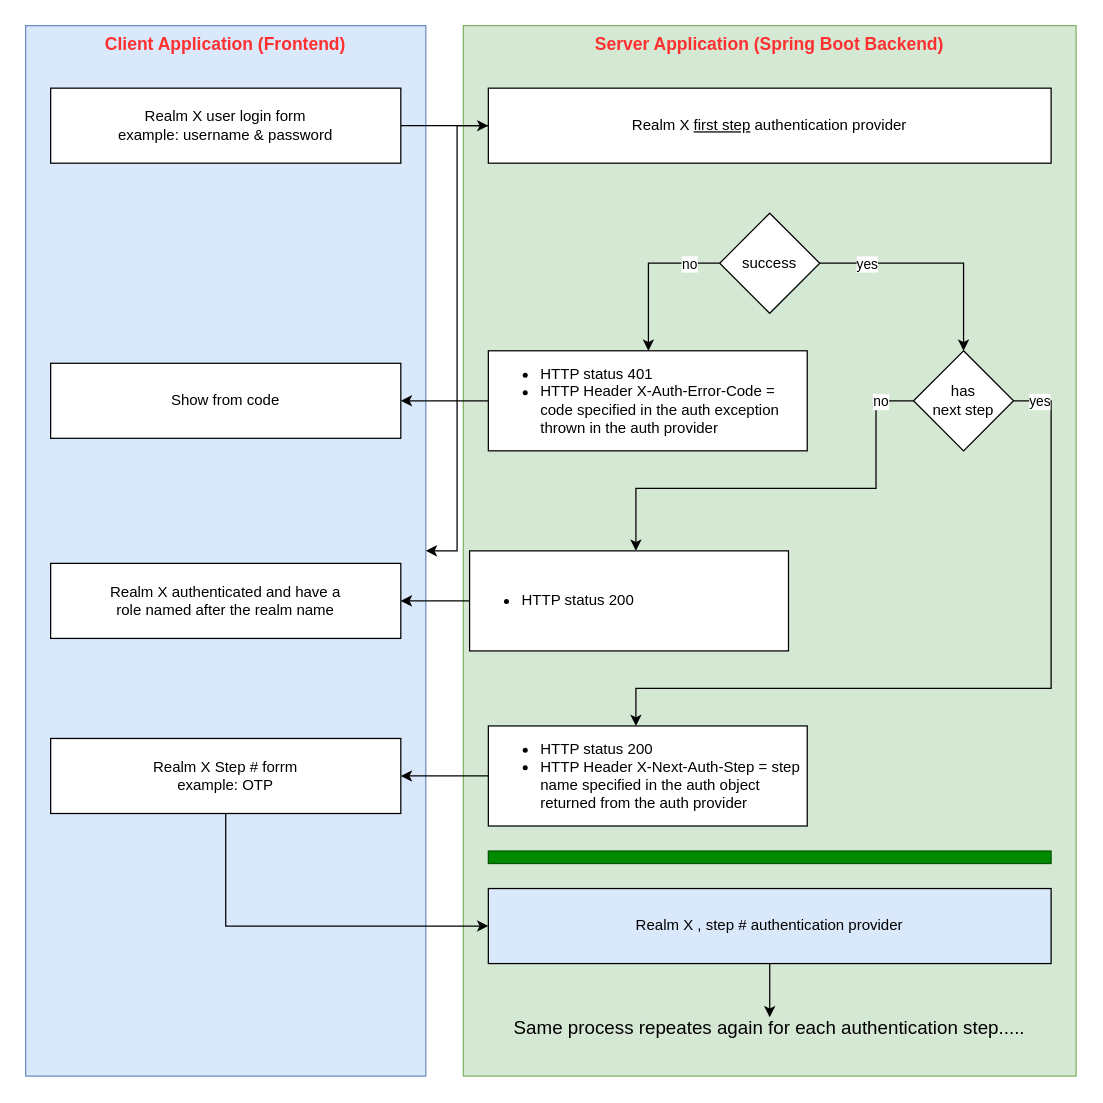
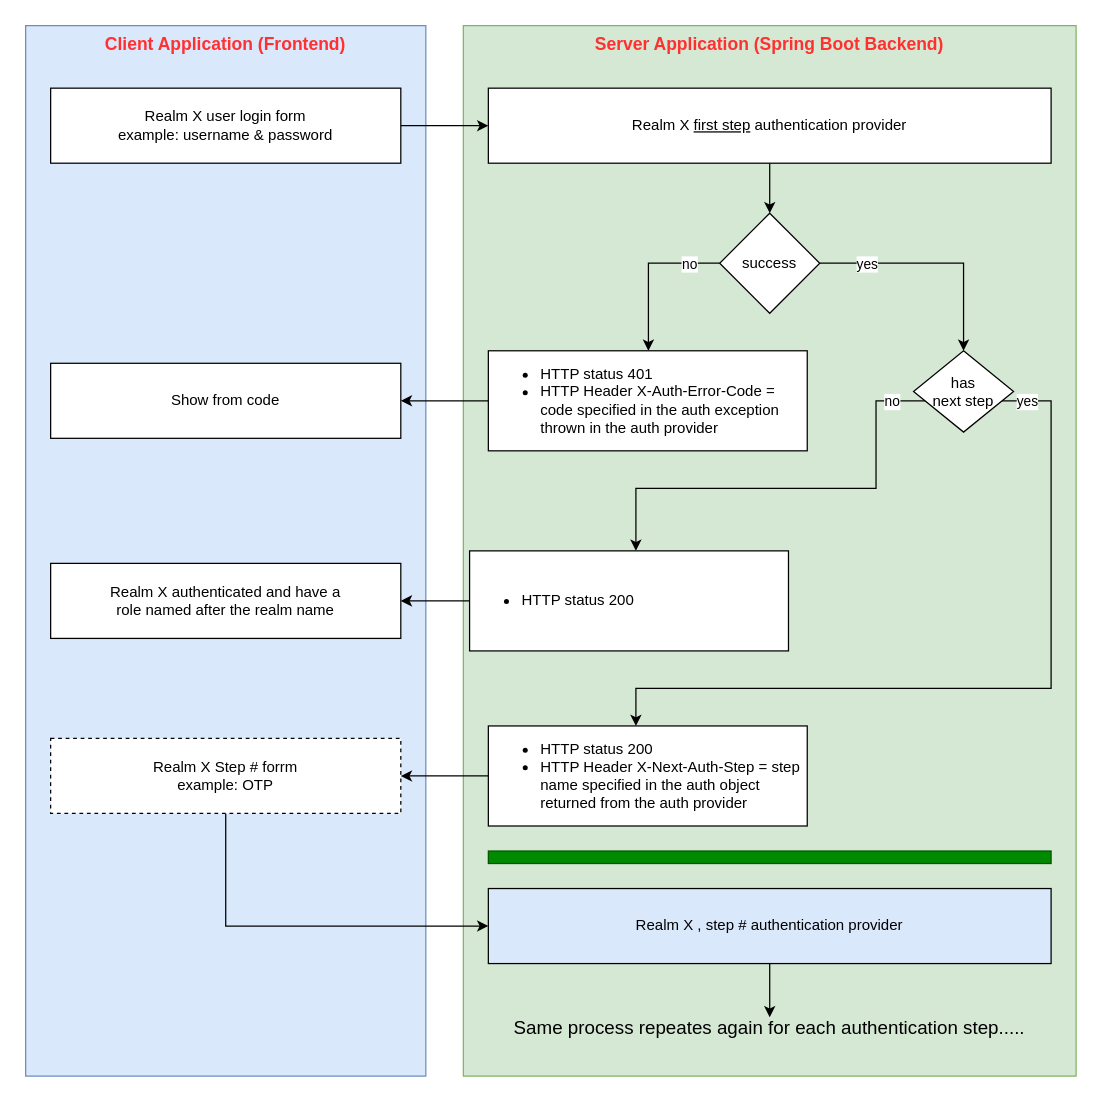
(457, 351) -> (769, 184)
(963, 401) -> (963, 391)
(226, 776) -> (226, 776)
